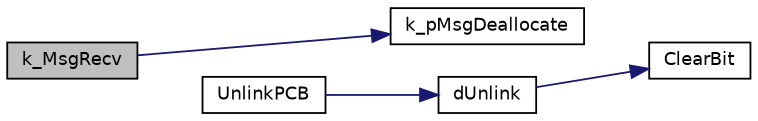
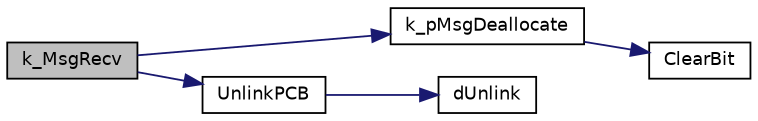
none -> (161, 76)
(583, 79) -> (608, 46)
